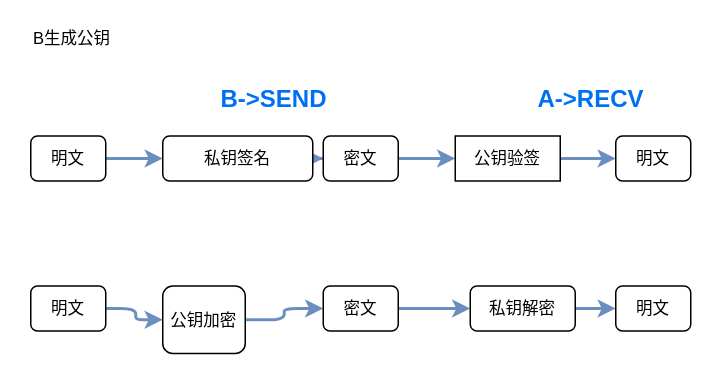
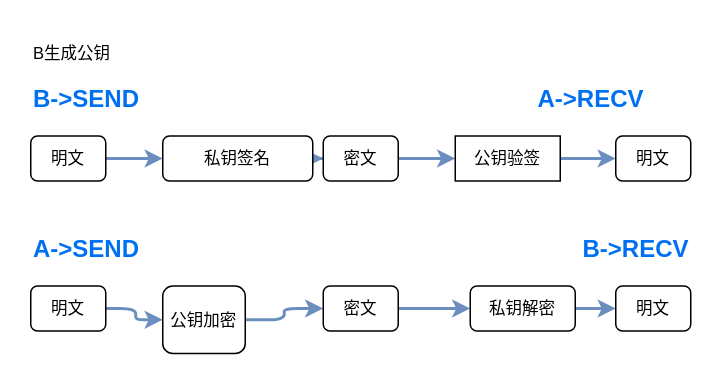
(83, 38) -> (83, 53)
(286, 98) -> (98, 98)
none -> (98, 248)
none -> (623, 248)
